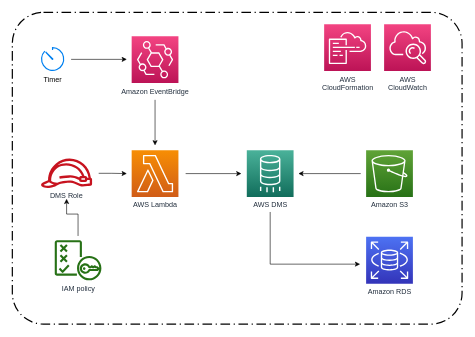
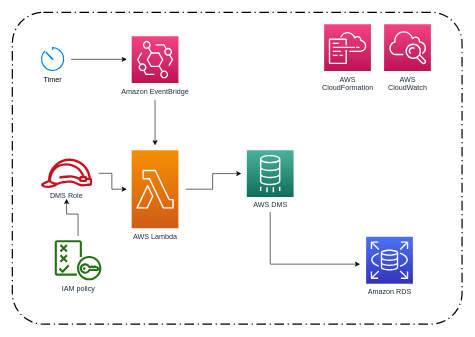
(155, 174) -> (155, 189)
(332, 174) -> none
(390, 174) -> none
